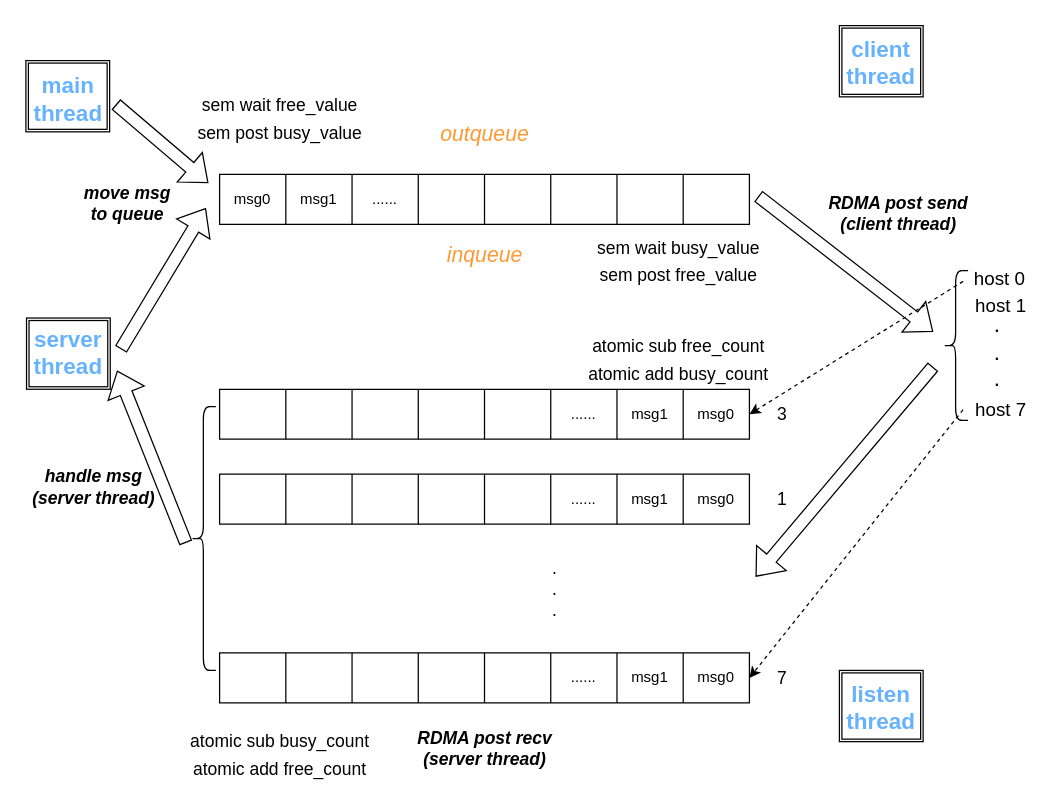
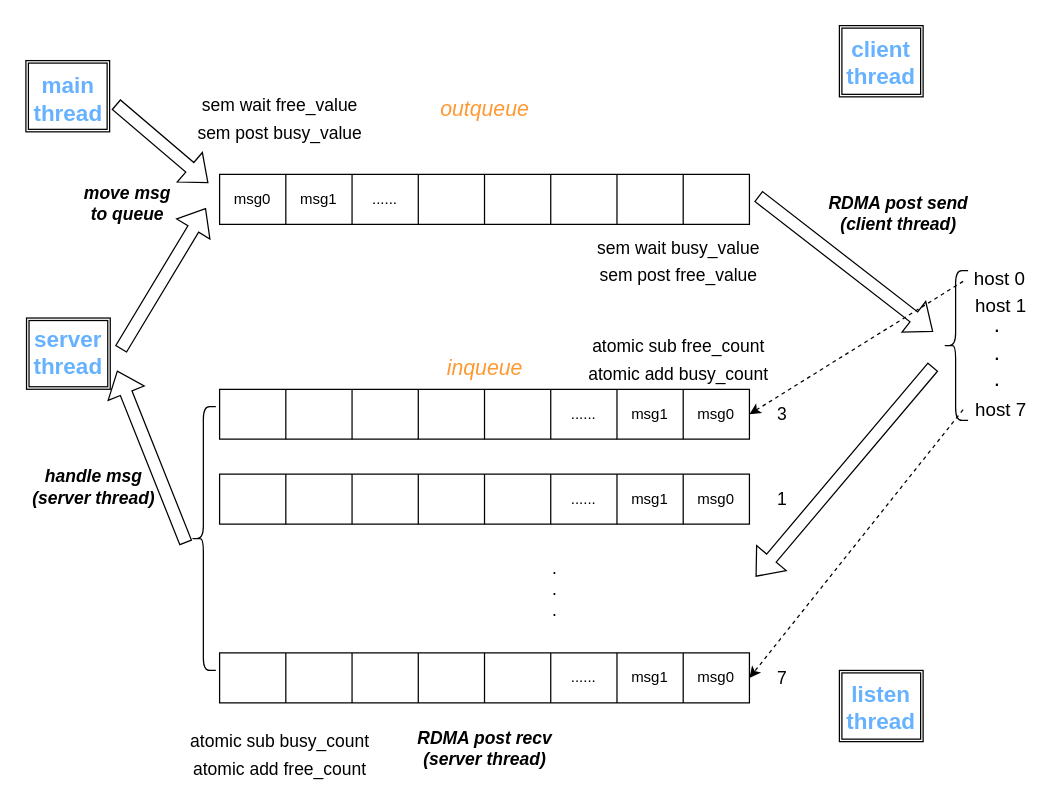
(484, 136) -> (484, 111)
(484, 256) -> (484, 369)
